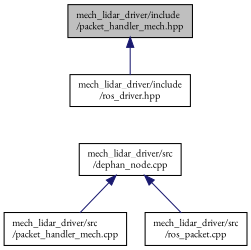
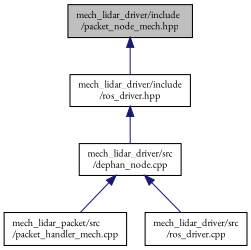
(130, 21) -> (130, 21)
none -> (130, 130)
(65, 229) -> (65, 229)
(196, 229) -> (196, 229)
